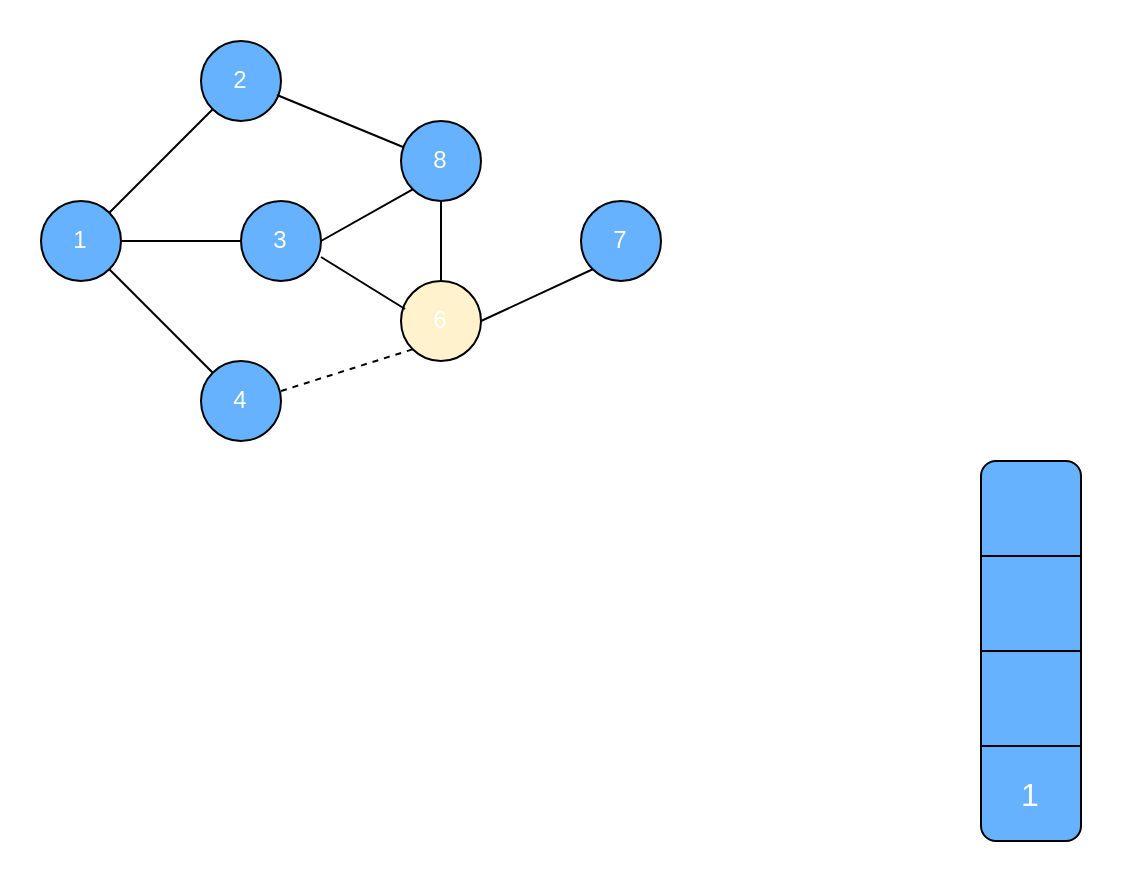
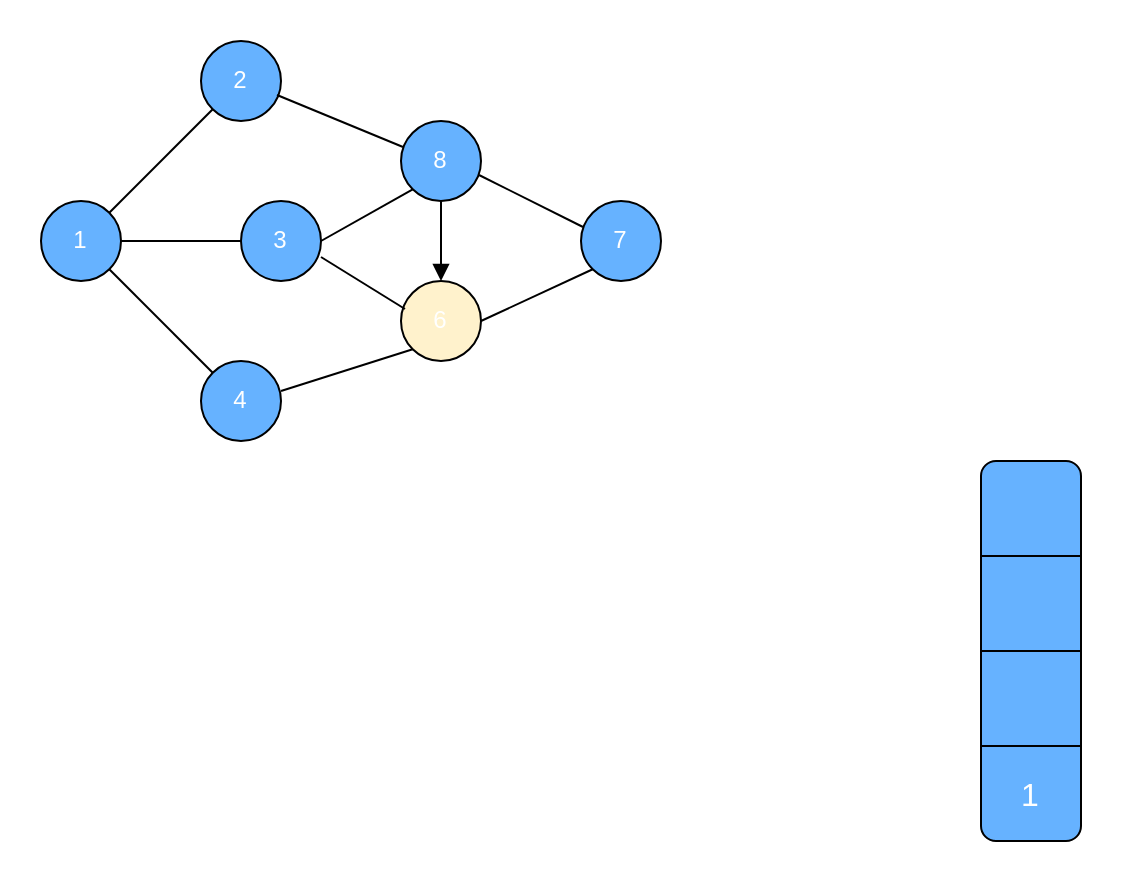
none -> (531, 201)
(441, 270) -> (441, 263)
(346, 370) -> (346, 370)
